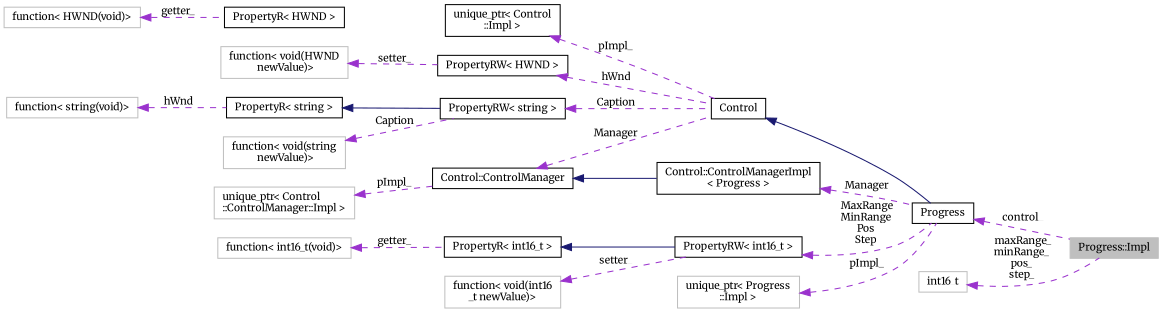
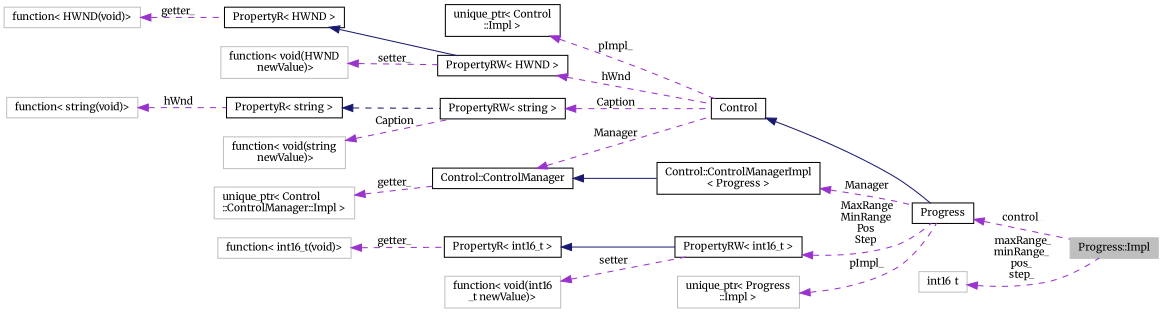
none -> (399, 43)
(397, 108) -> (397, 108)
(394, 183) -> (394, 183)
